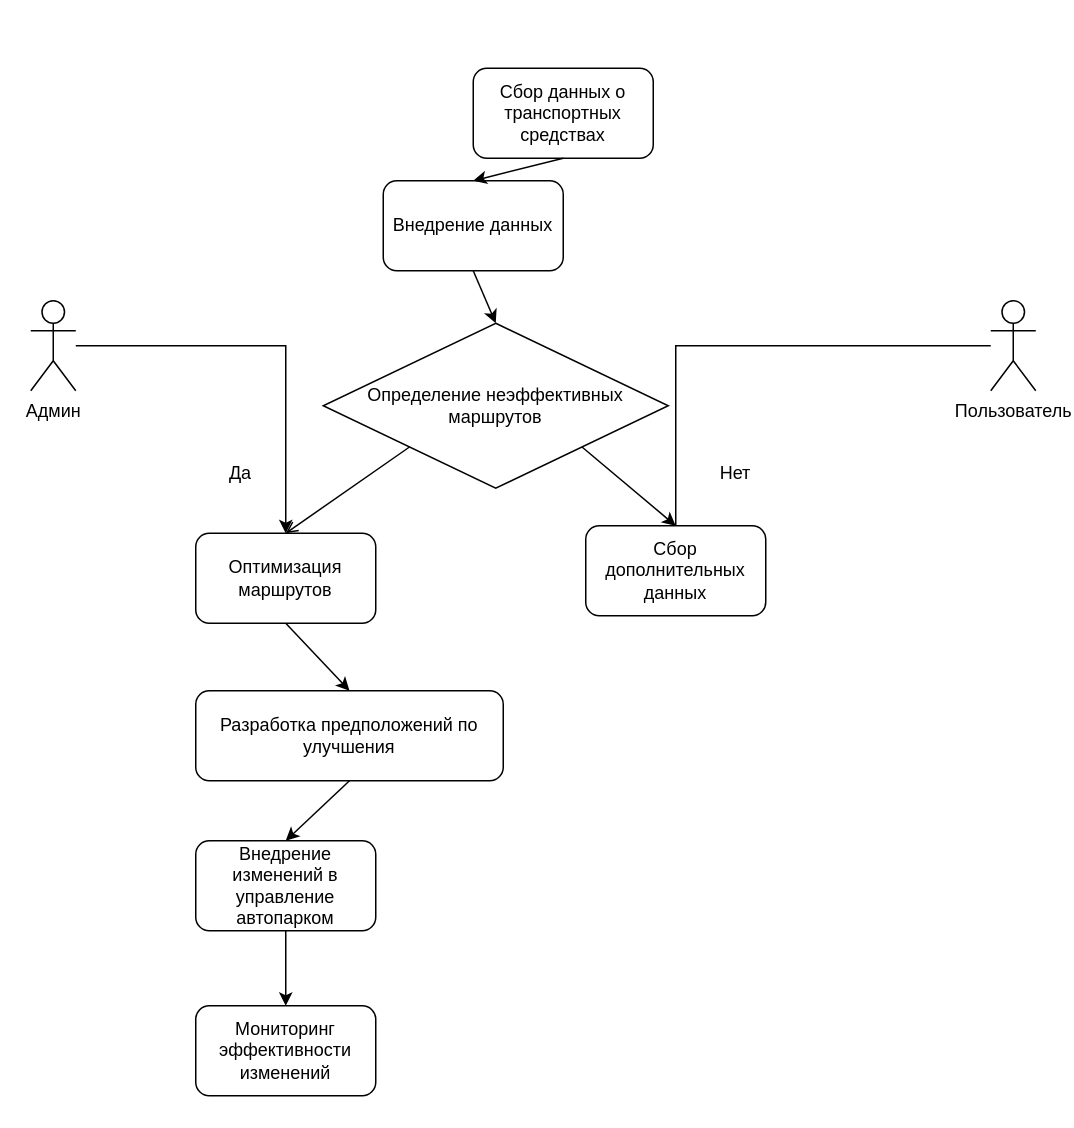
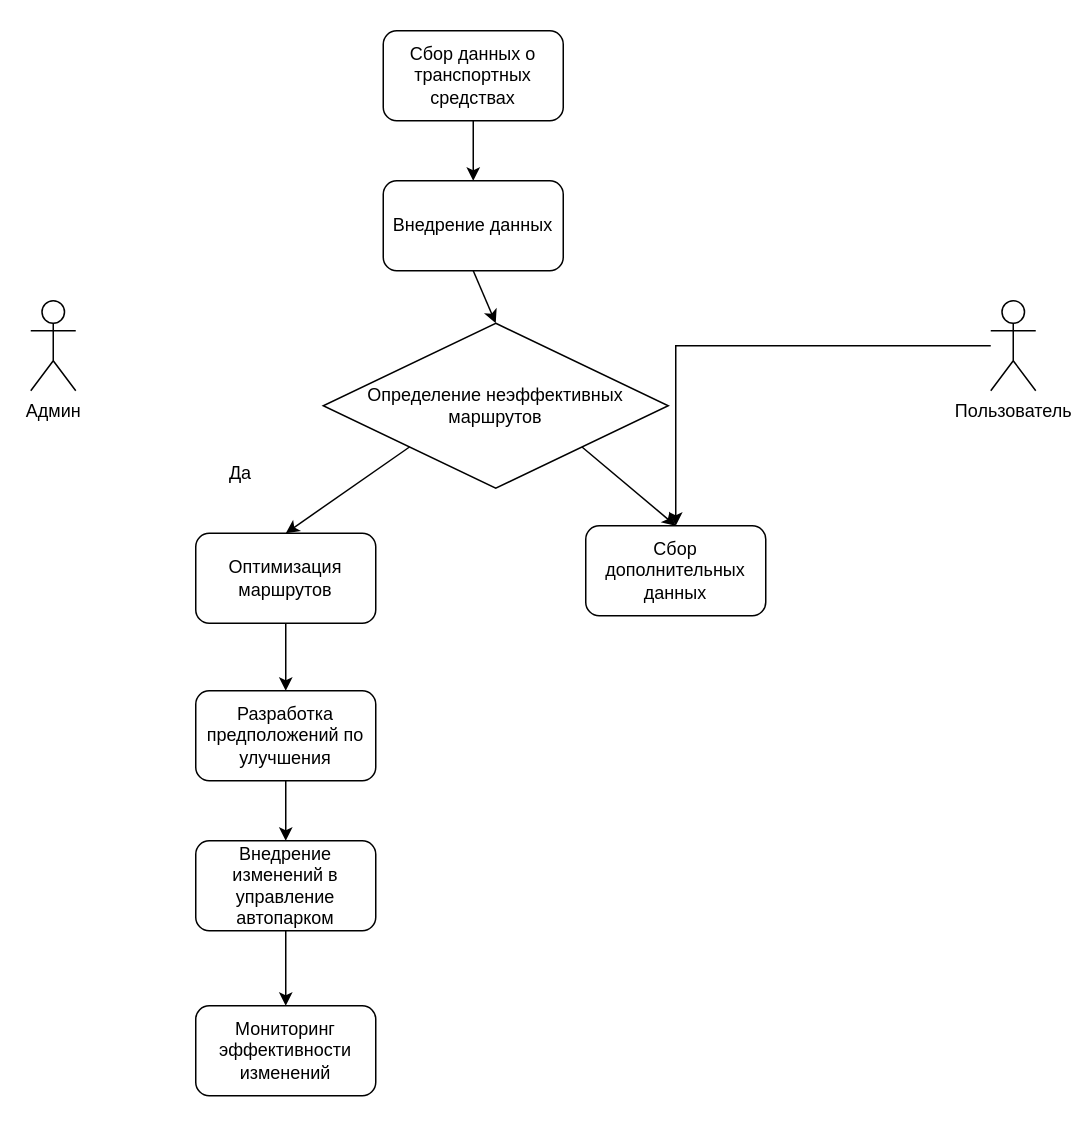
(563, 113) -> (473, 76)
(269, 346) -> none
(736, 473) -> none
(676, 518) -> (676, 514)
(293, 528) -> (295, 527)
(350, 736) -> (286, 736)
